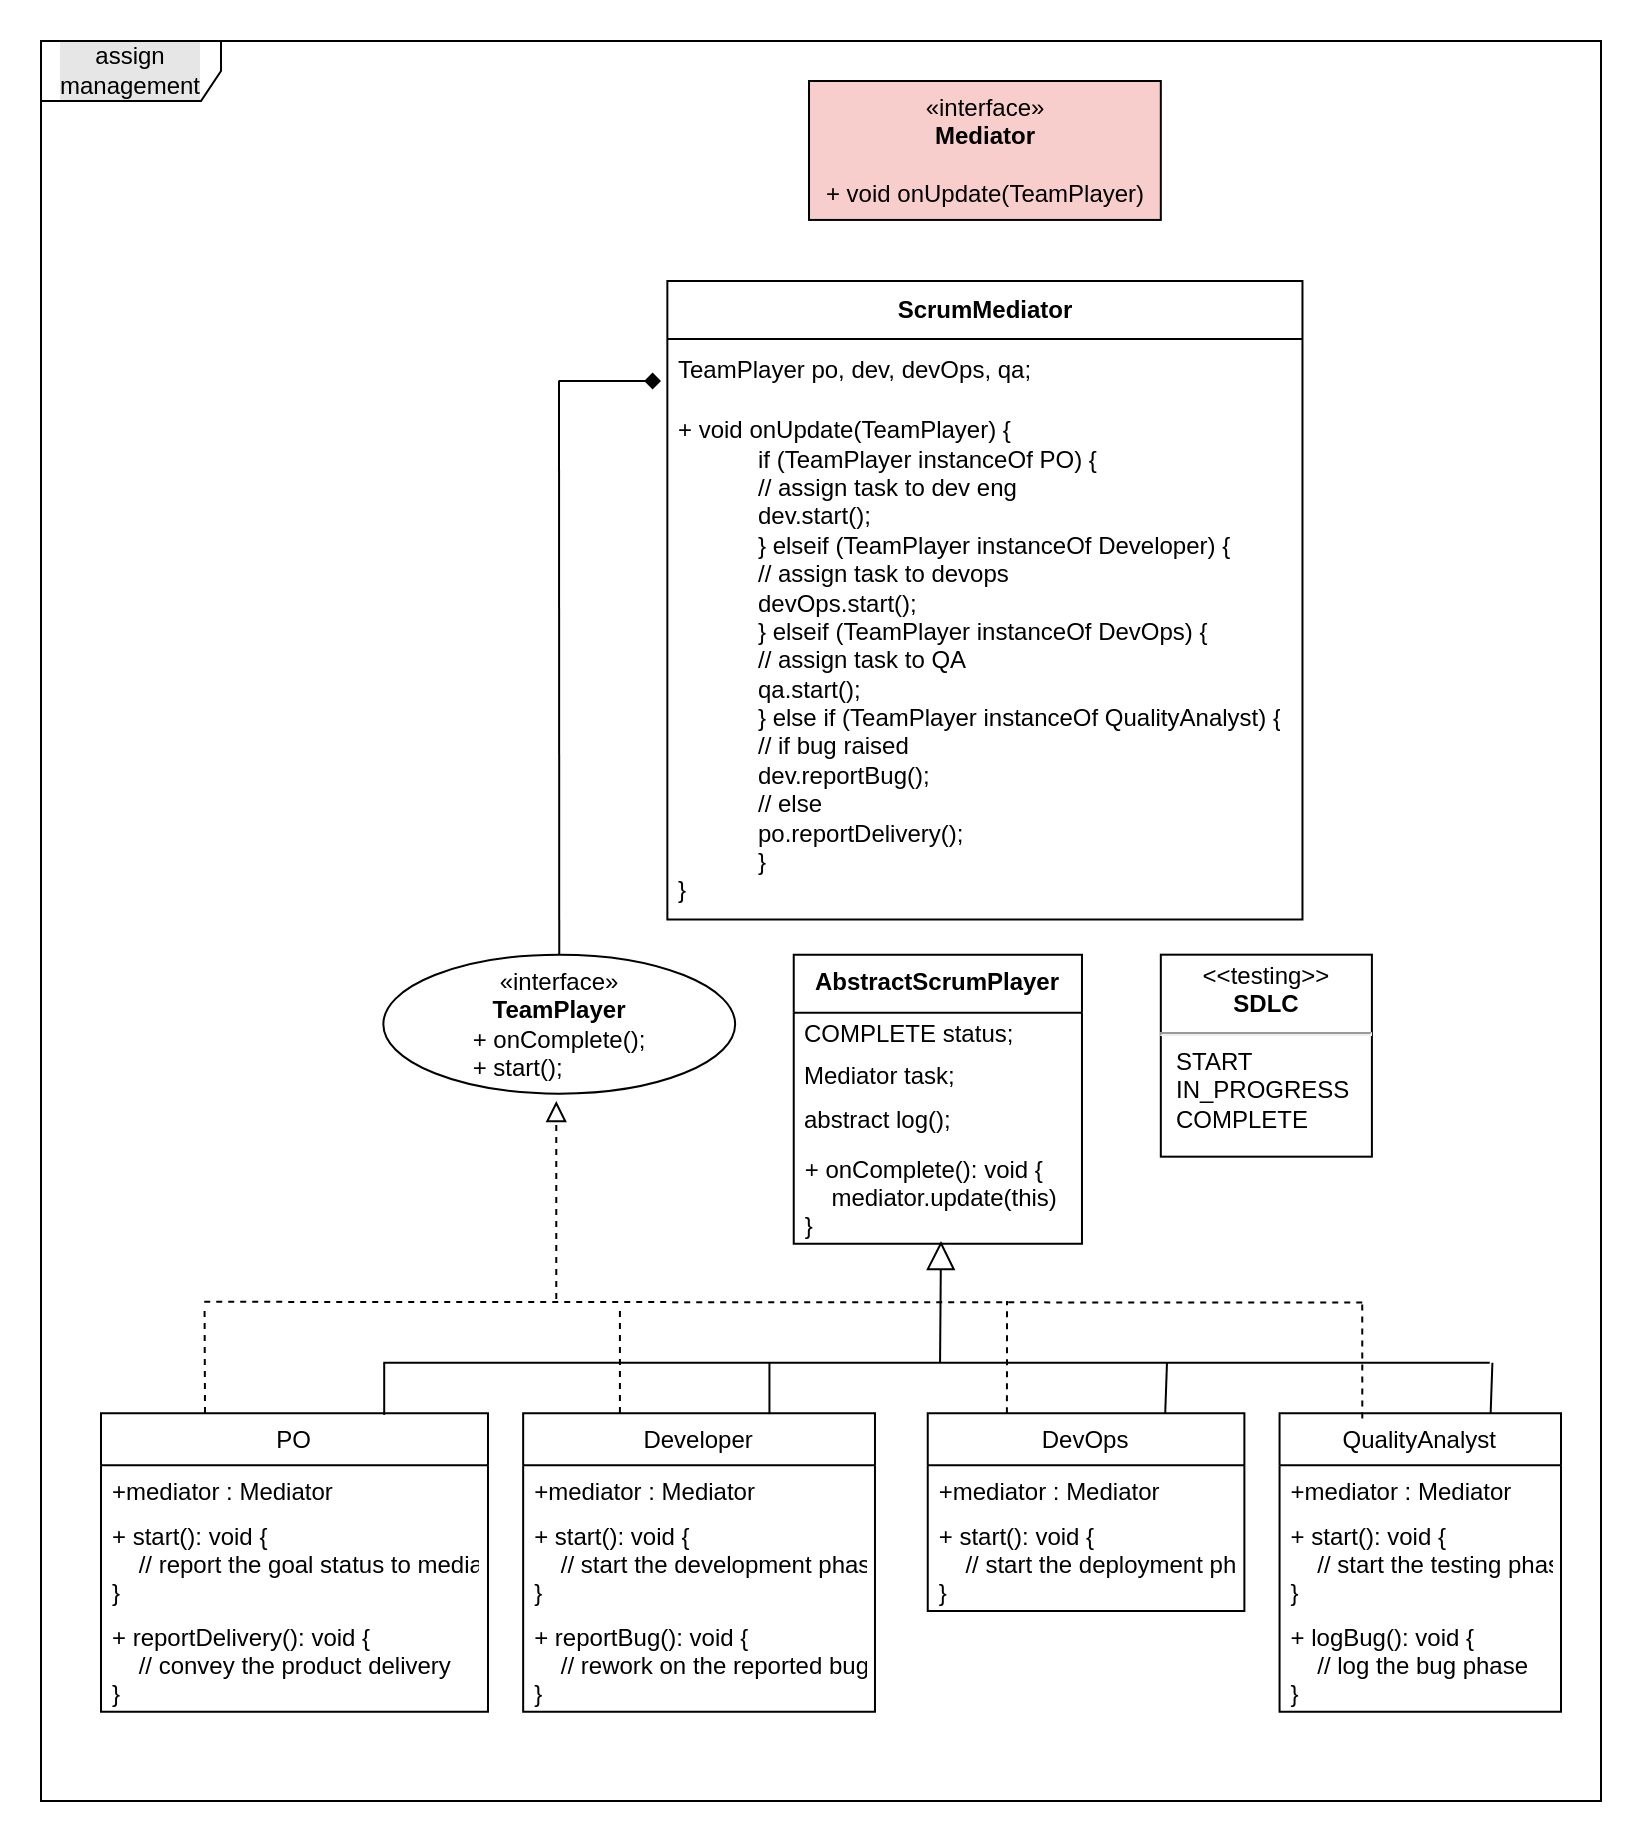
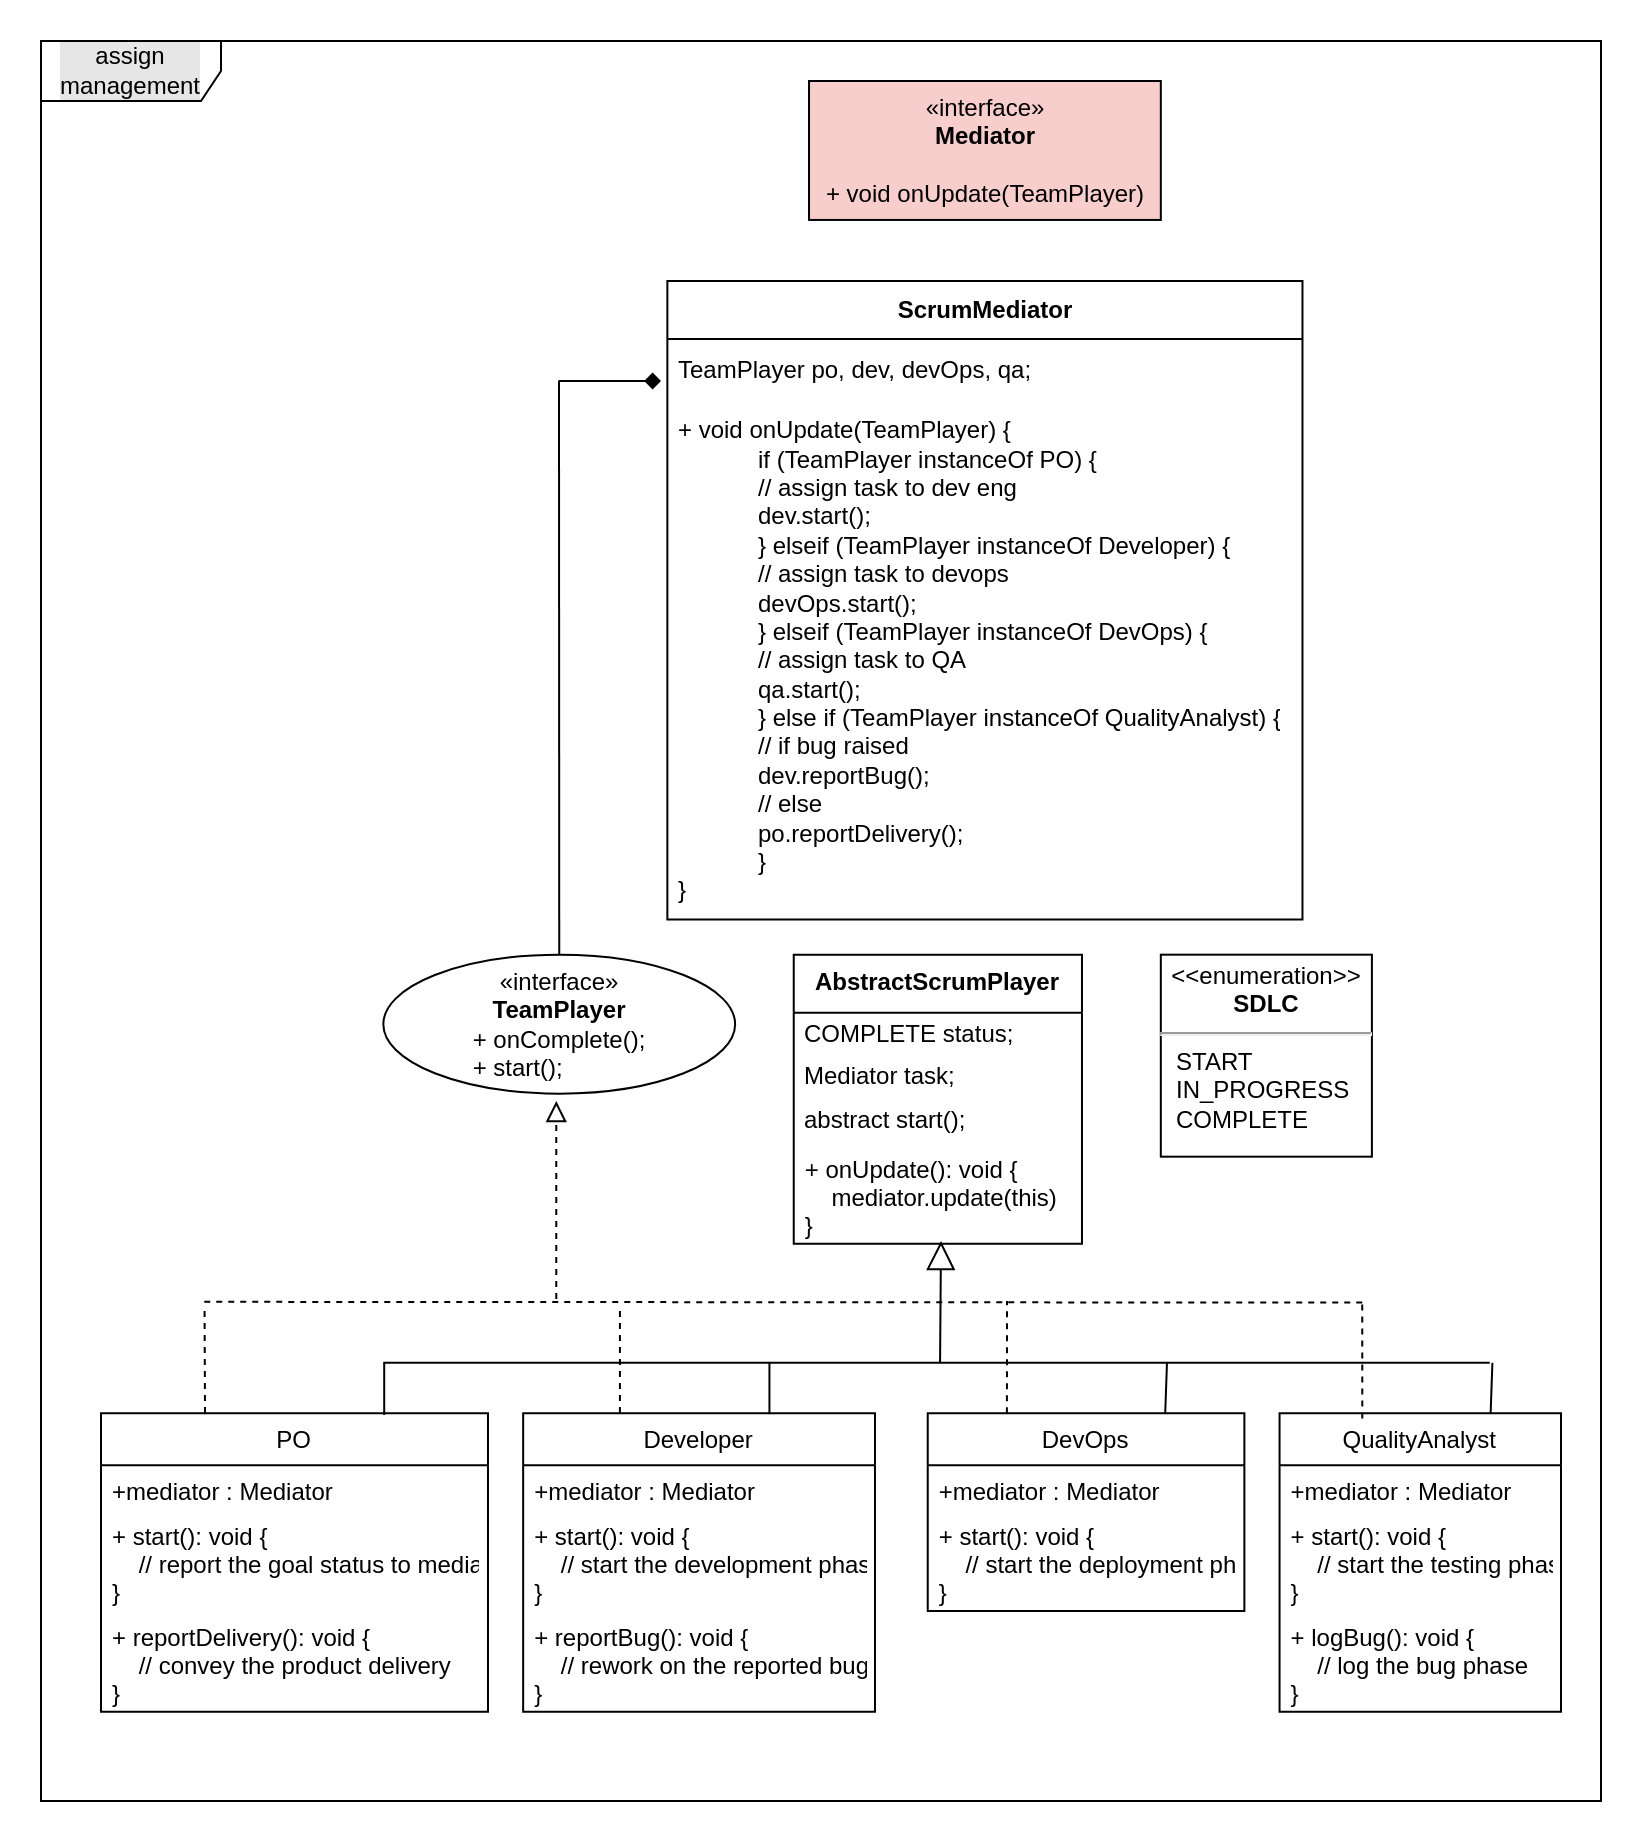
(1267, 955) -> (1267, 955)
(896, 1121) -> (913, 1121)
(934, 1170) -> (924, 1170)
